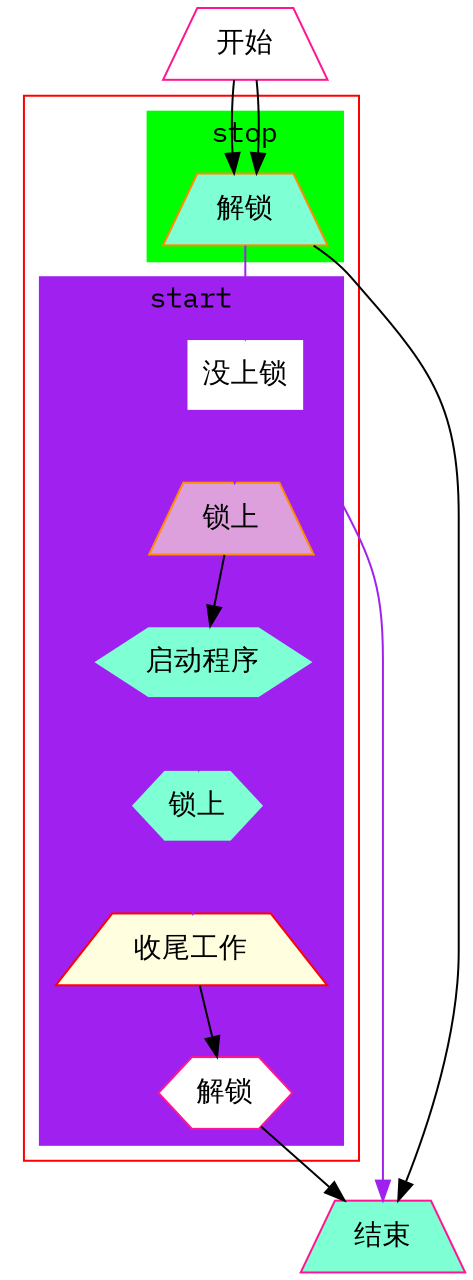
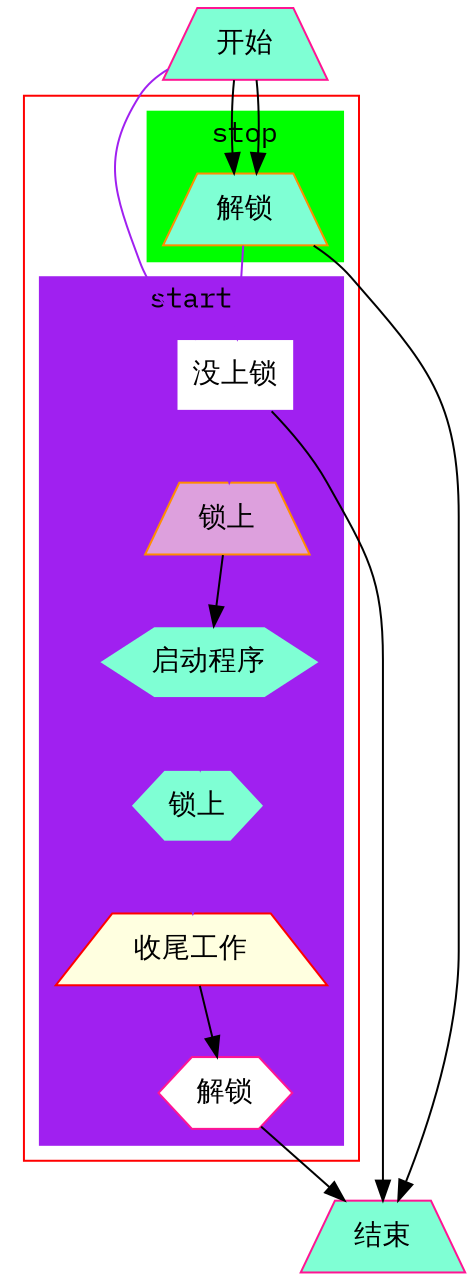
(245, 44) -> (245, 44)
none -> (118, 195)
(383, 782) -> (383, 780)
